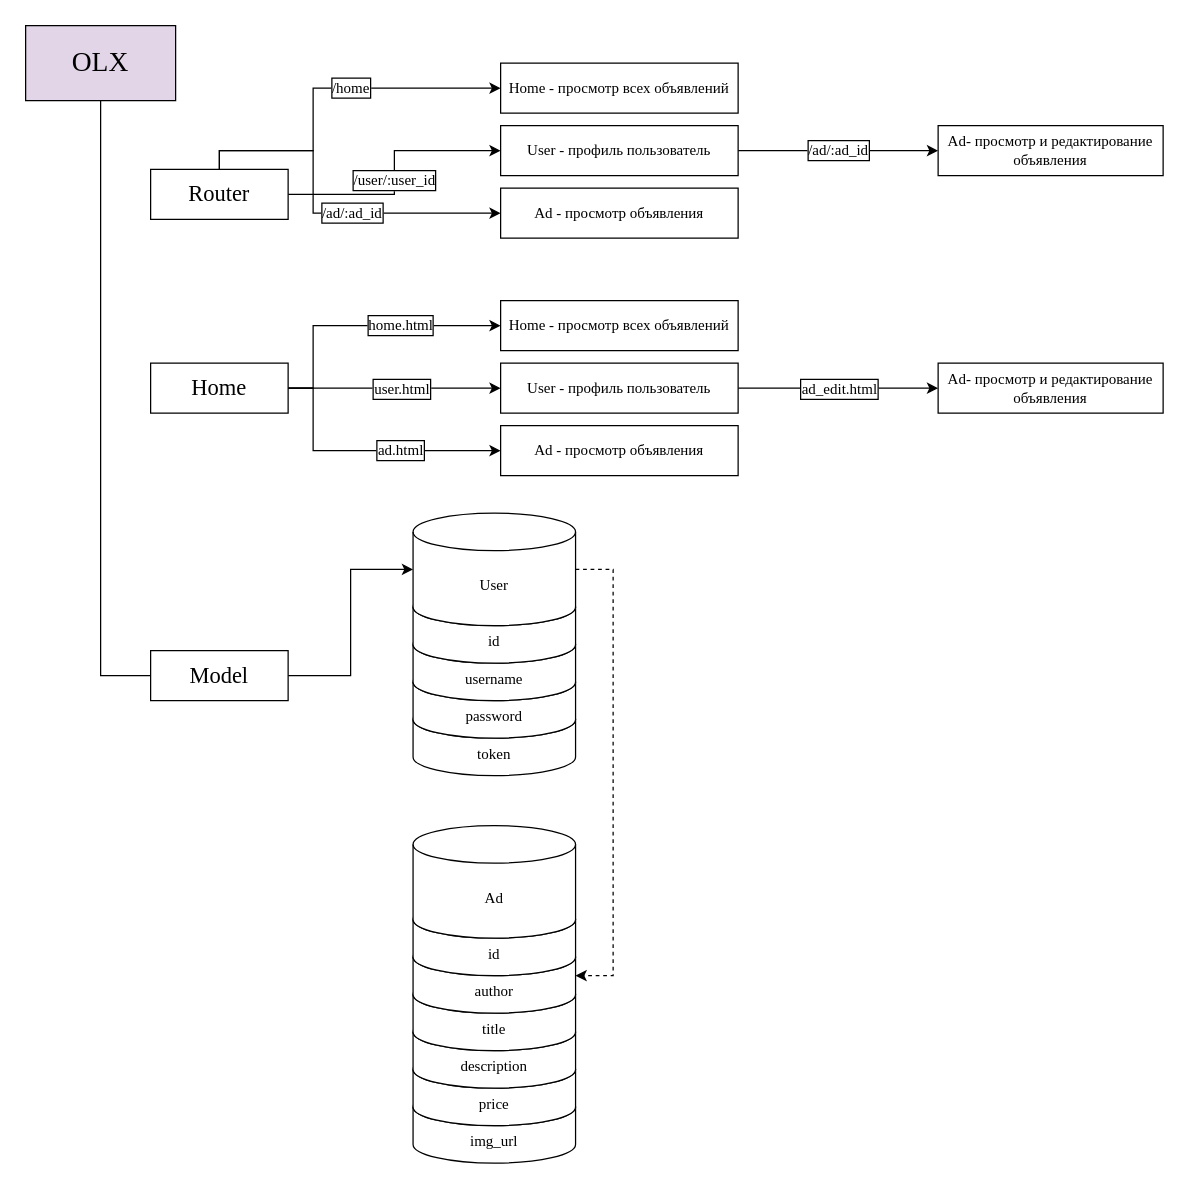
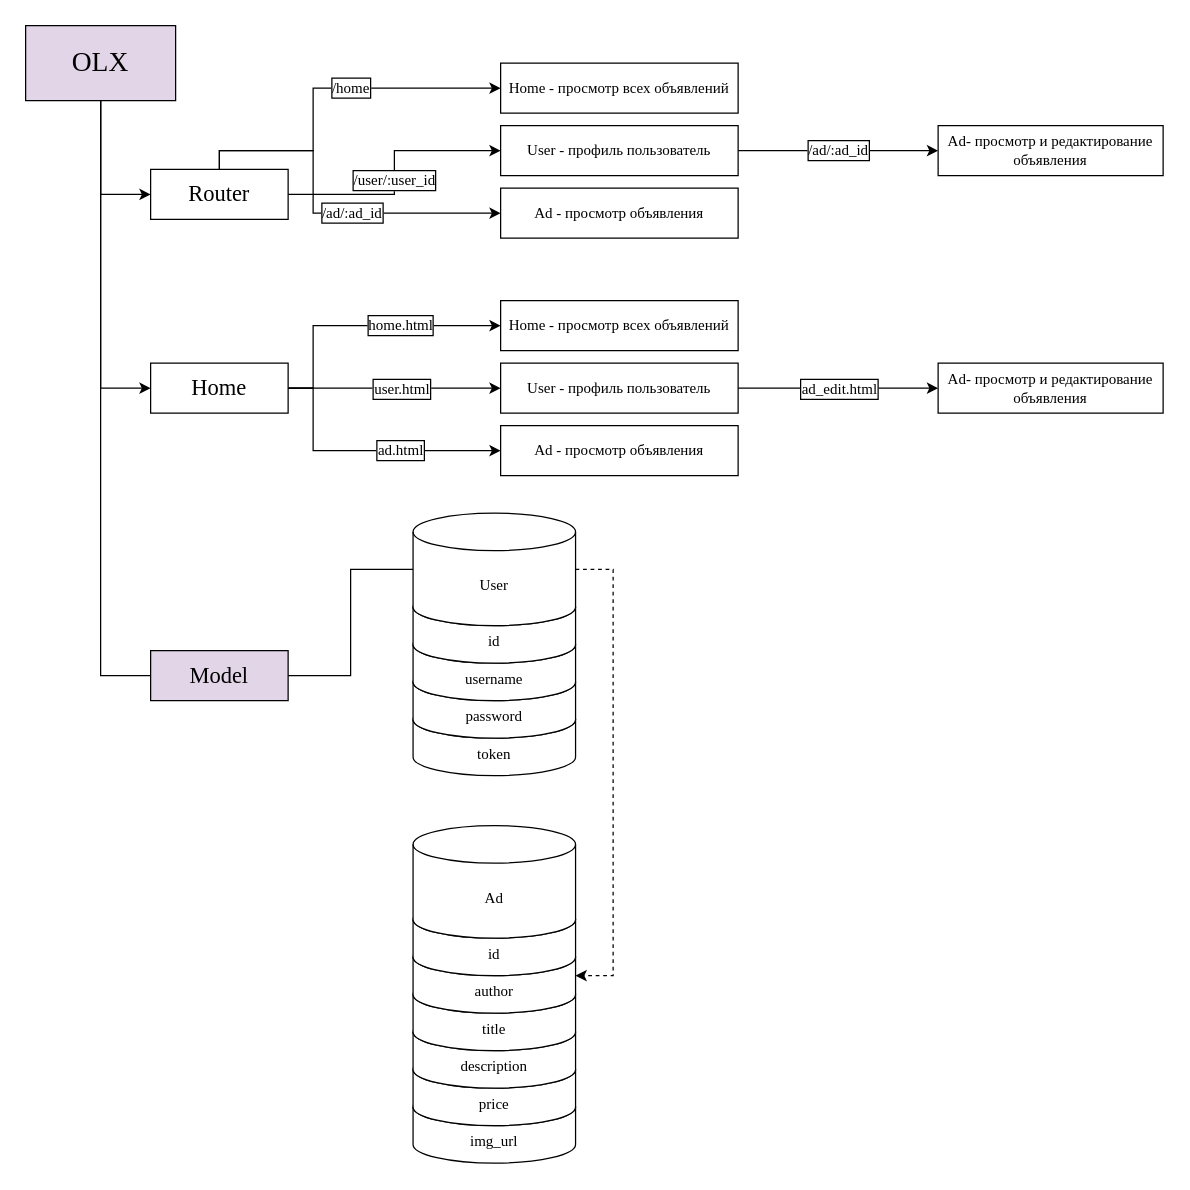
none -> (123, 194)
none -> (123, 388)
(403, 569) -> (406, 569)
(219, 676) -> (219, 676)
